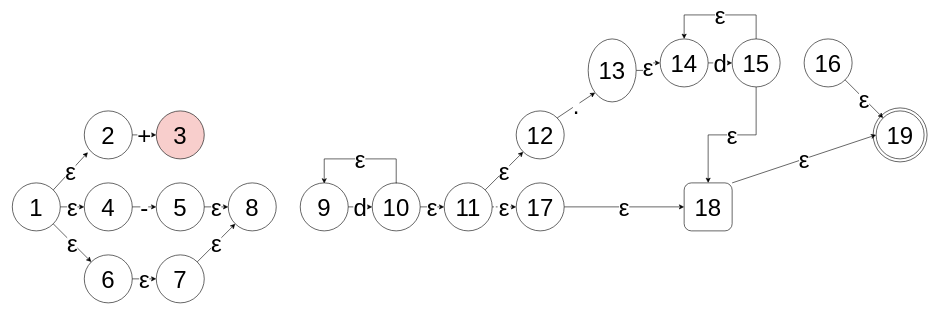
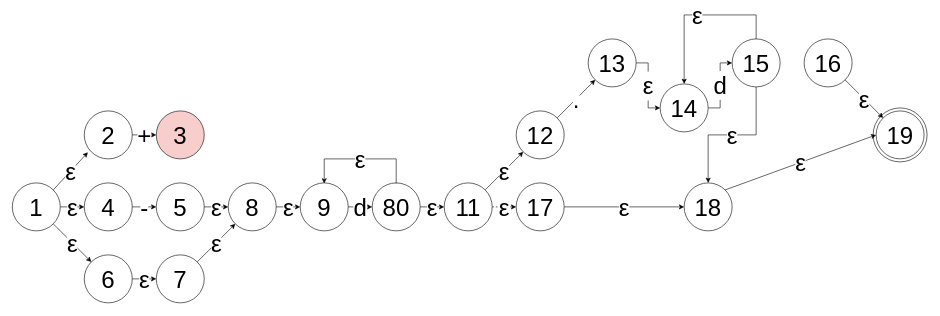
(684, 63) -> (684, 108)
(612, 70) -> (612, 63)
none -> (289, 207)
(396, 207) -> (396, 207)
(708, 207) -> (708, 207)
